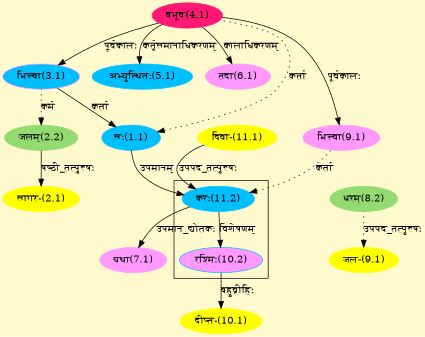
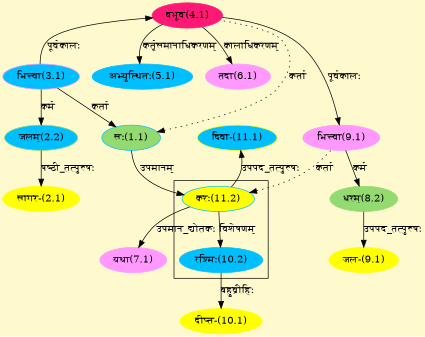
(110, 39) -> (83, 27)
(41, 104) -> (41, 104)
(41, 138) -> (41, 138)
(131, 138) -> (131, 138)
(237, 138) -> (237, 138)
(180, 162) -> (240, 173)
none -> (351, 165)
(218, 199) -> (218, 199)
(364, 226) -> (364, 226)
(221, 260) -> (221, 260)
